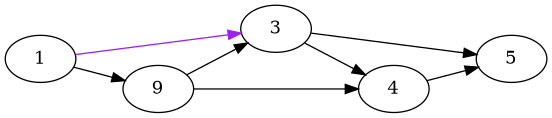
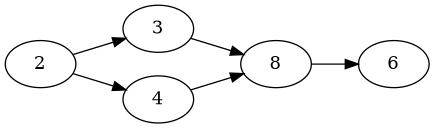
(329, 56) -> none
(41, 59) -> none
(512, 59) -> (276, 64)
none -> (394, 64)
(158, 89) -> (41, 64)
